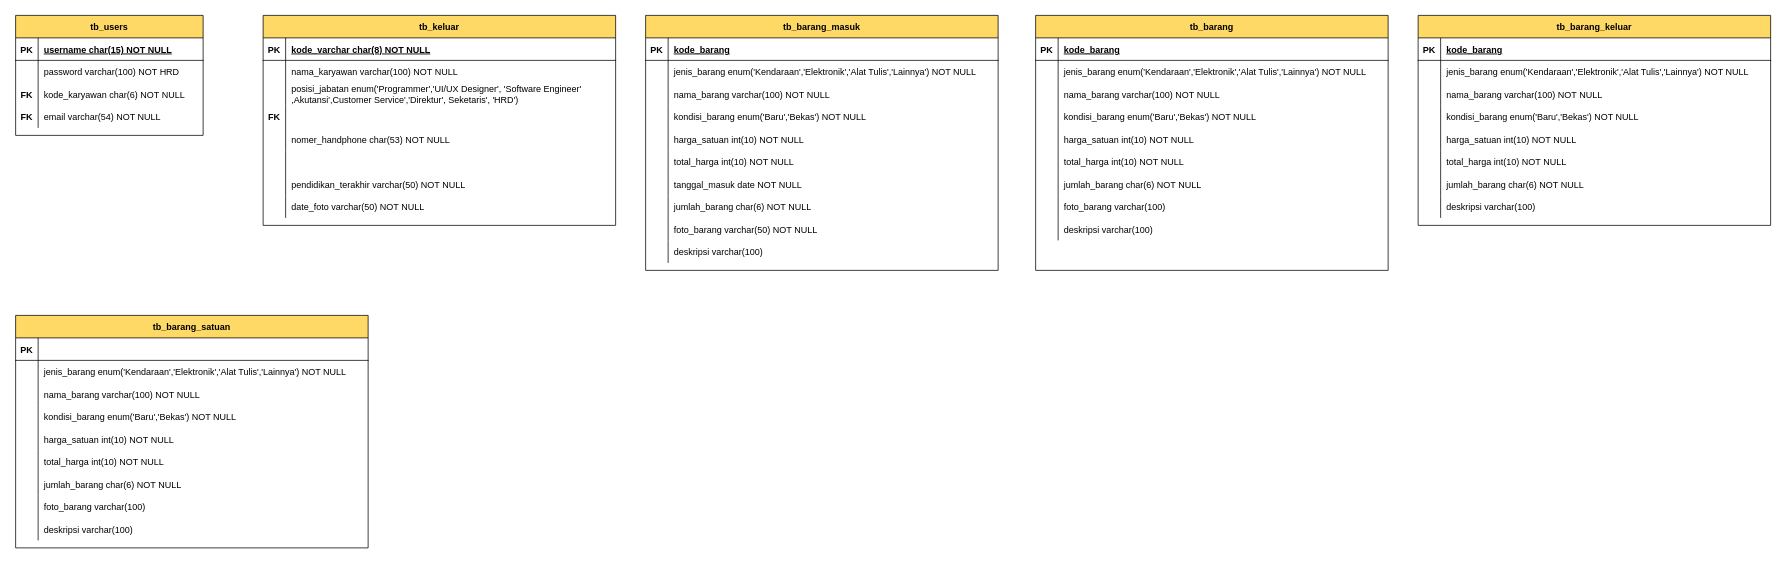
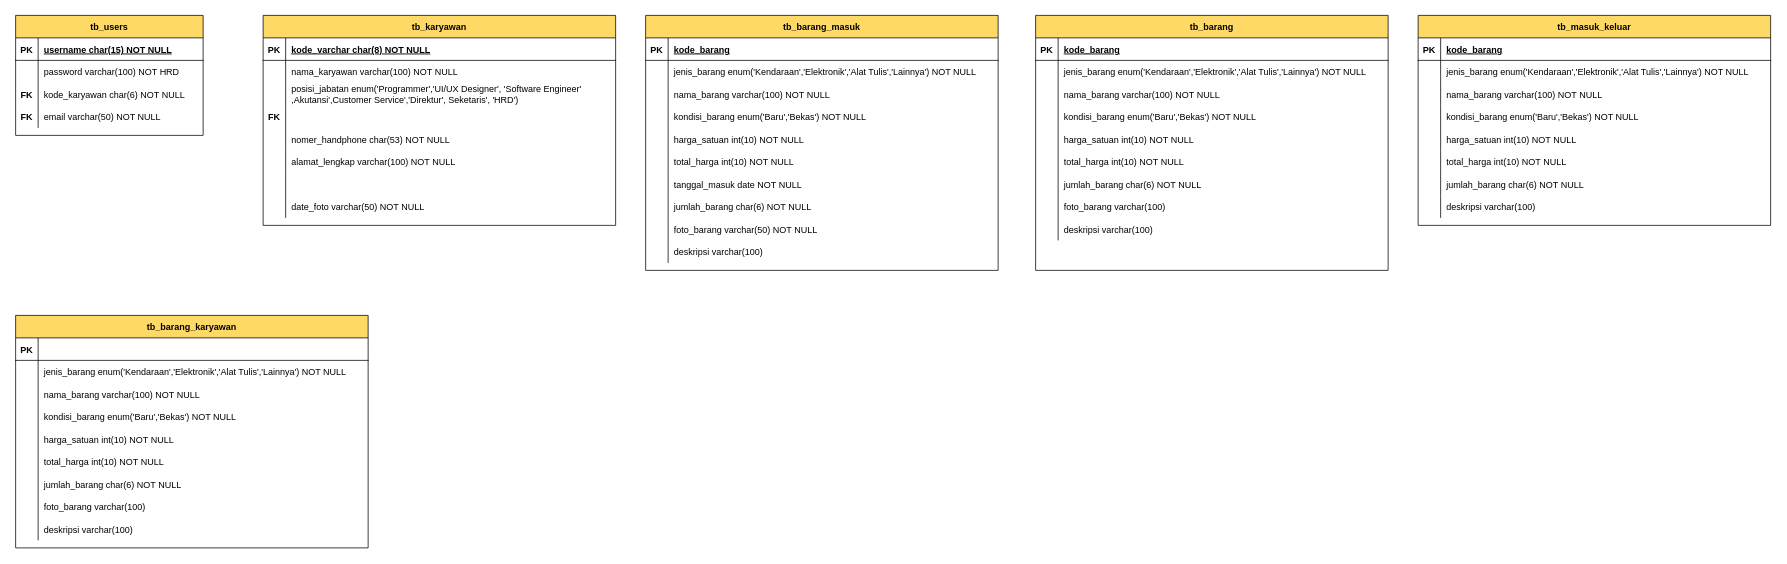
(439, 27) -> (439, 27)
(1594, 27) -> (1594, 27)
(103, 117) -> (103, 117)
none -> (450, 162)
(450, 184) -> none
(191, 327) -> (191, 327)
